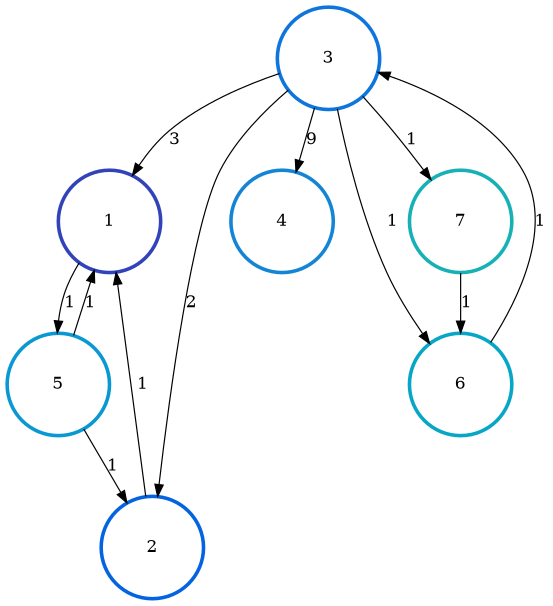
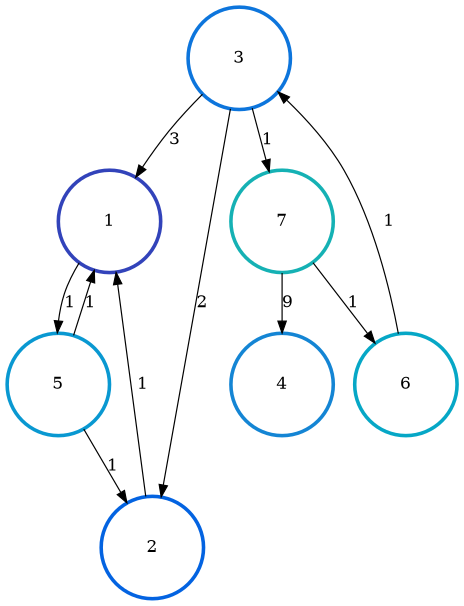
(307, 134) -> (282, 297)
(368, 226) -> none
